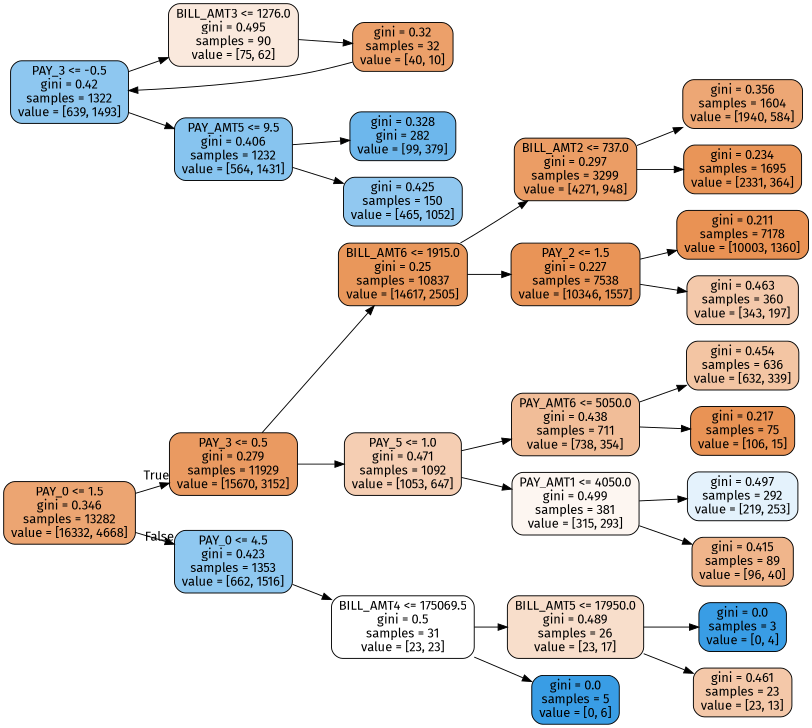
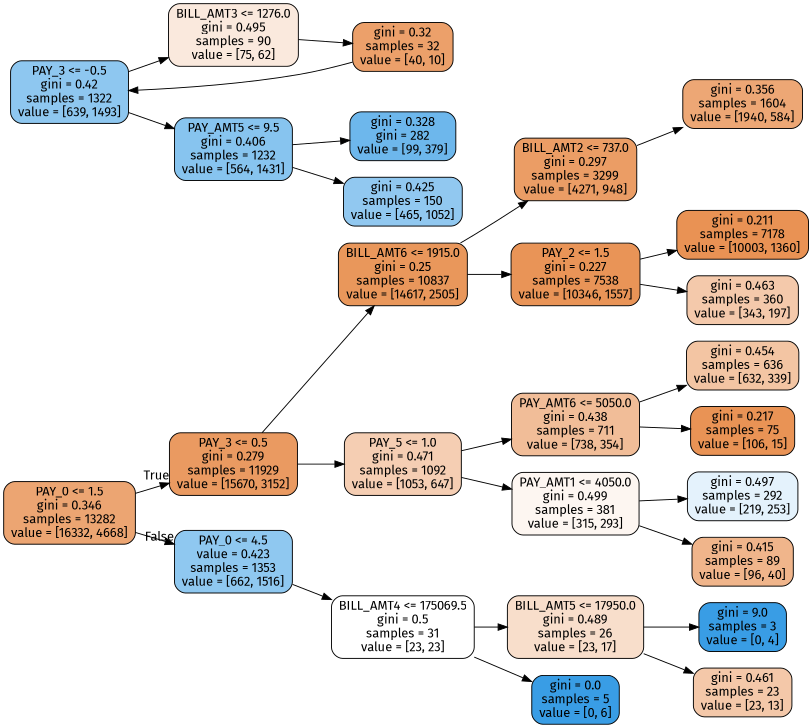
(743, 169) -> none
(233, 562) -> (233, 562)
(743, 627) -> (743, 627)
